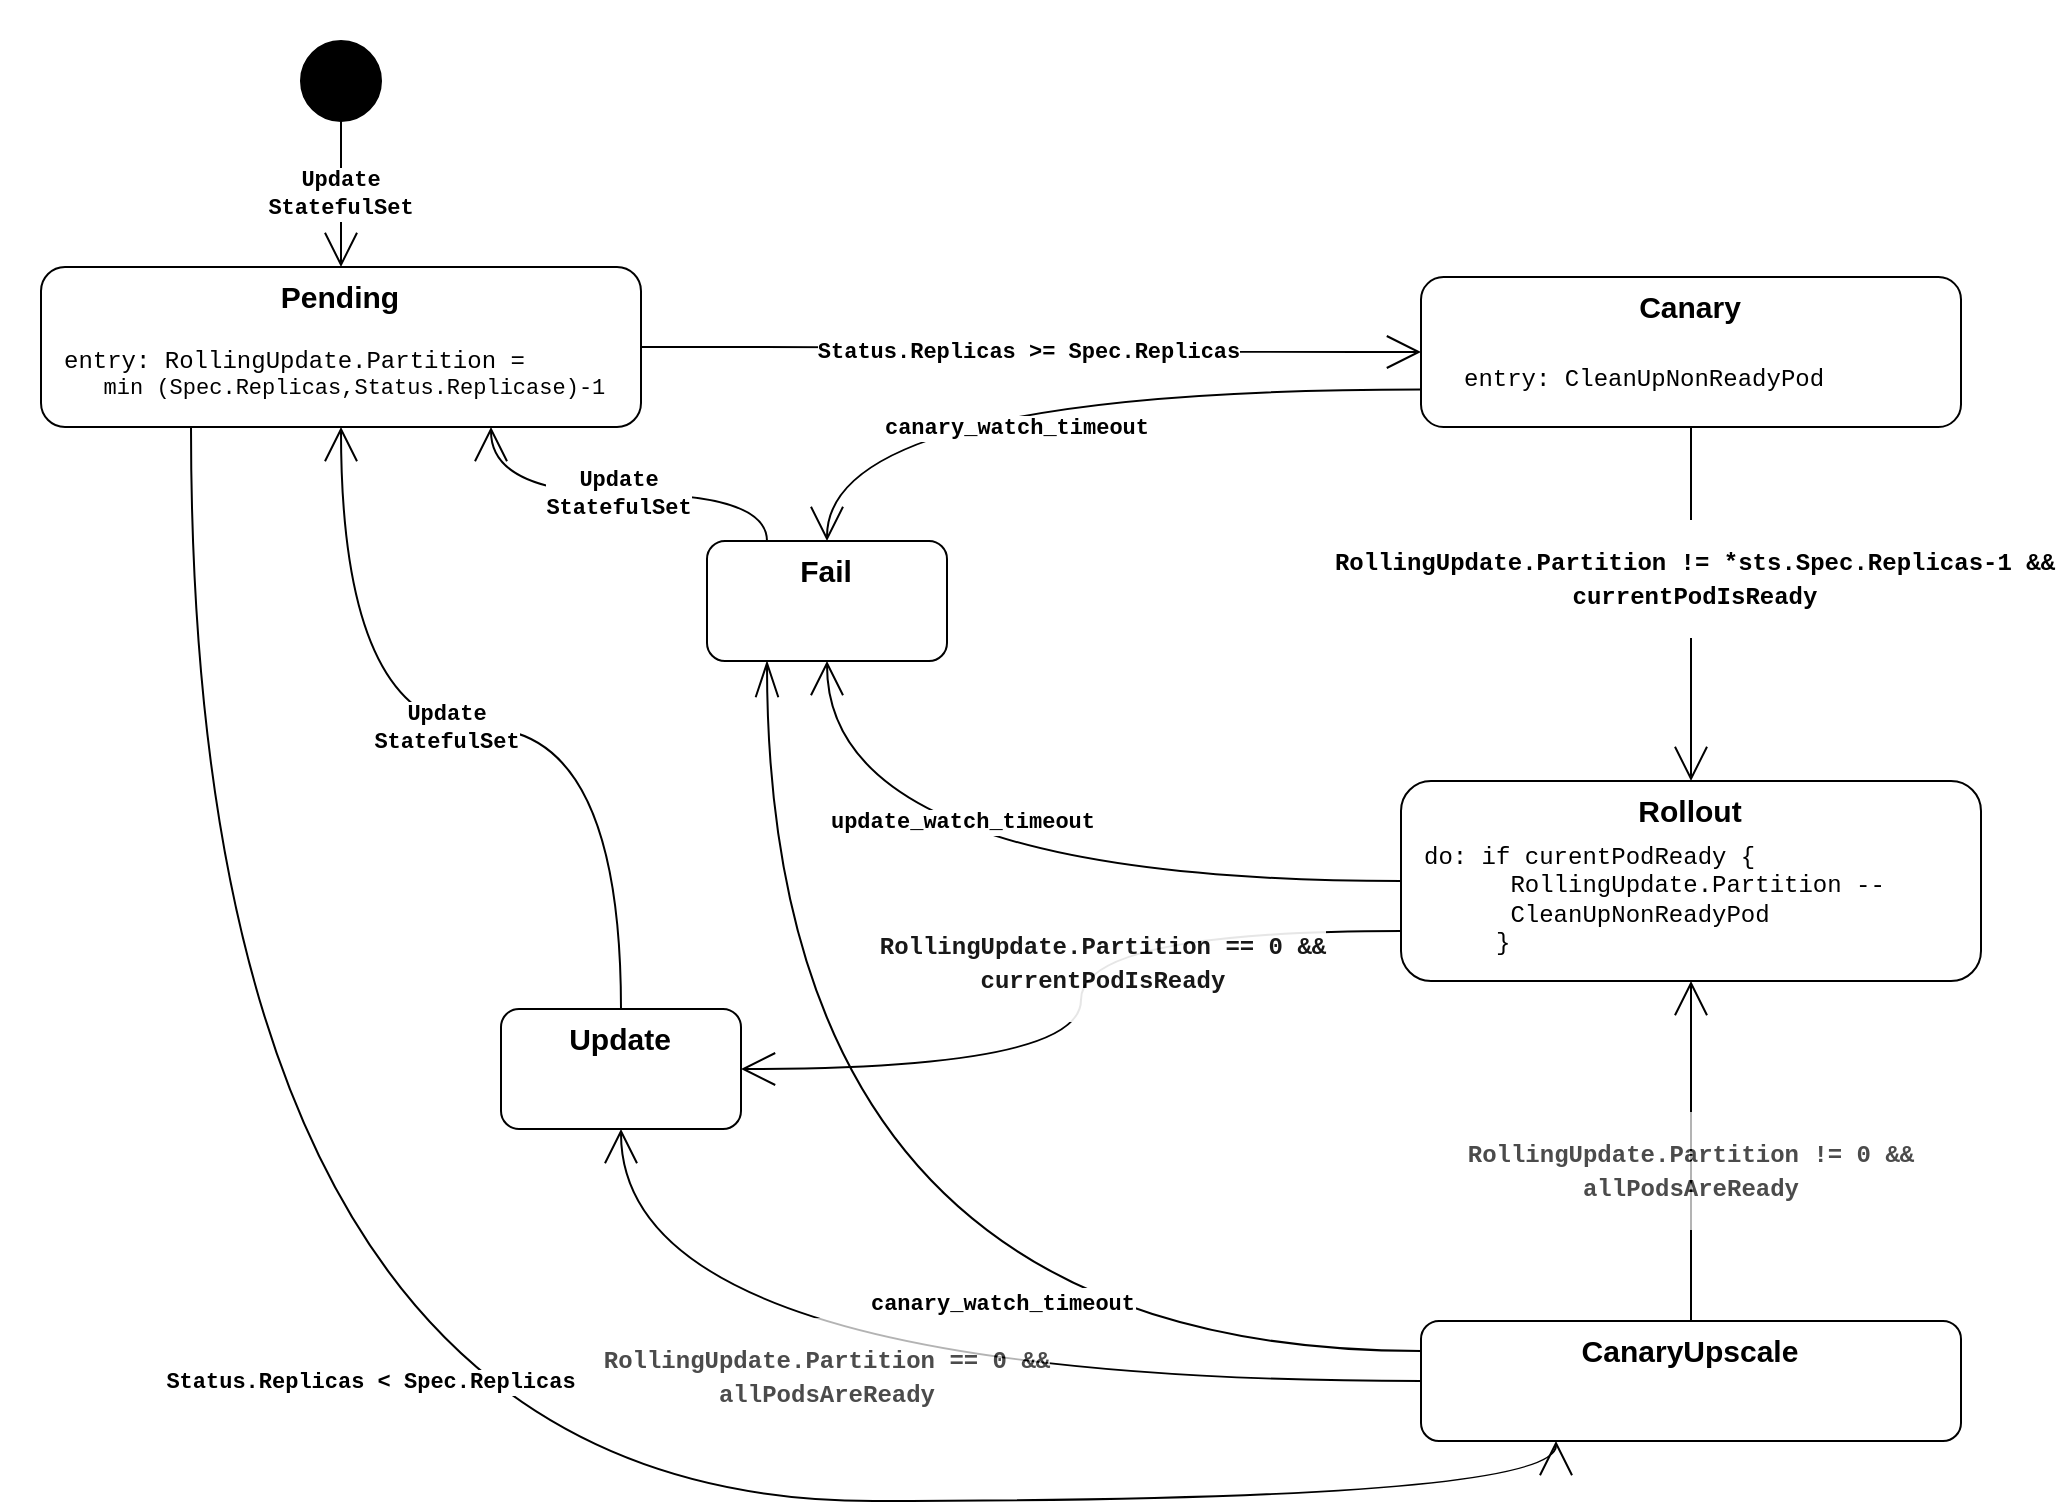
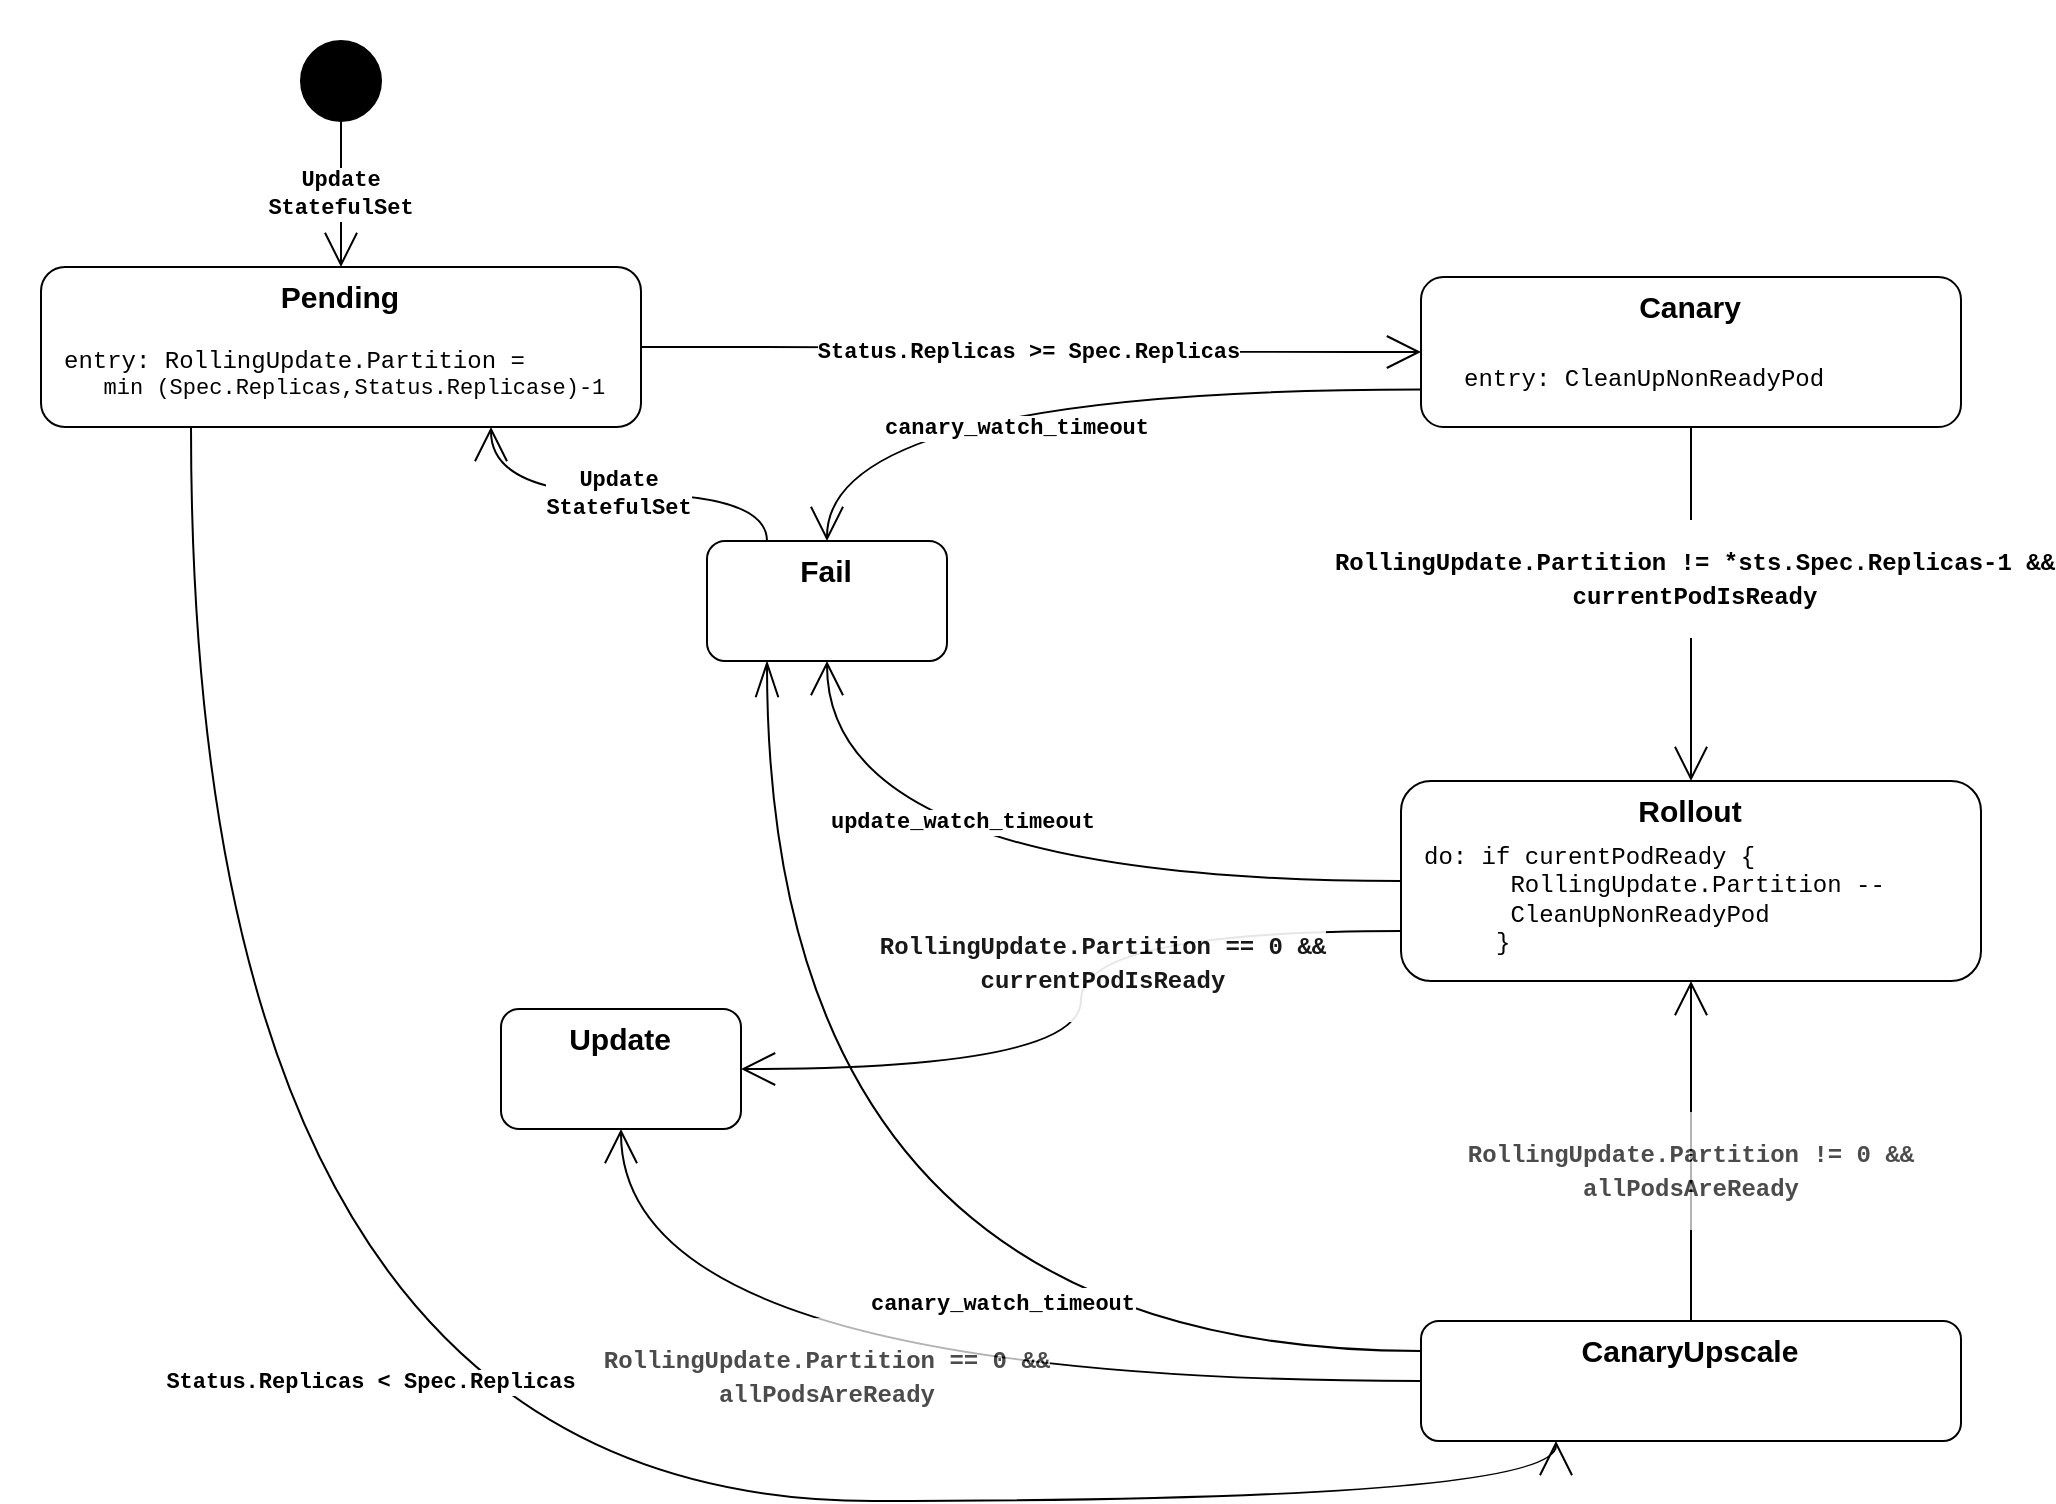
(356, 593) -> none
